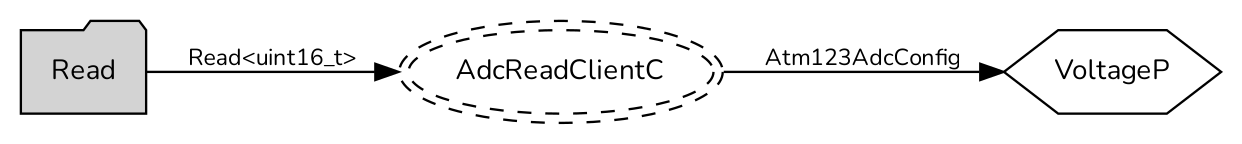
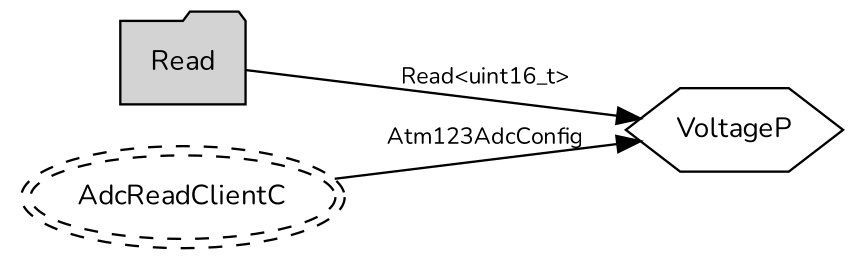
(261, 72) -> (431, 93)
